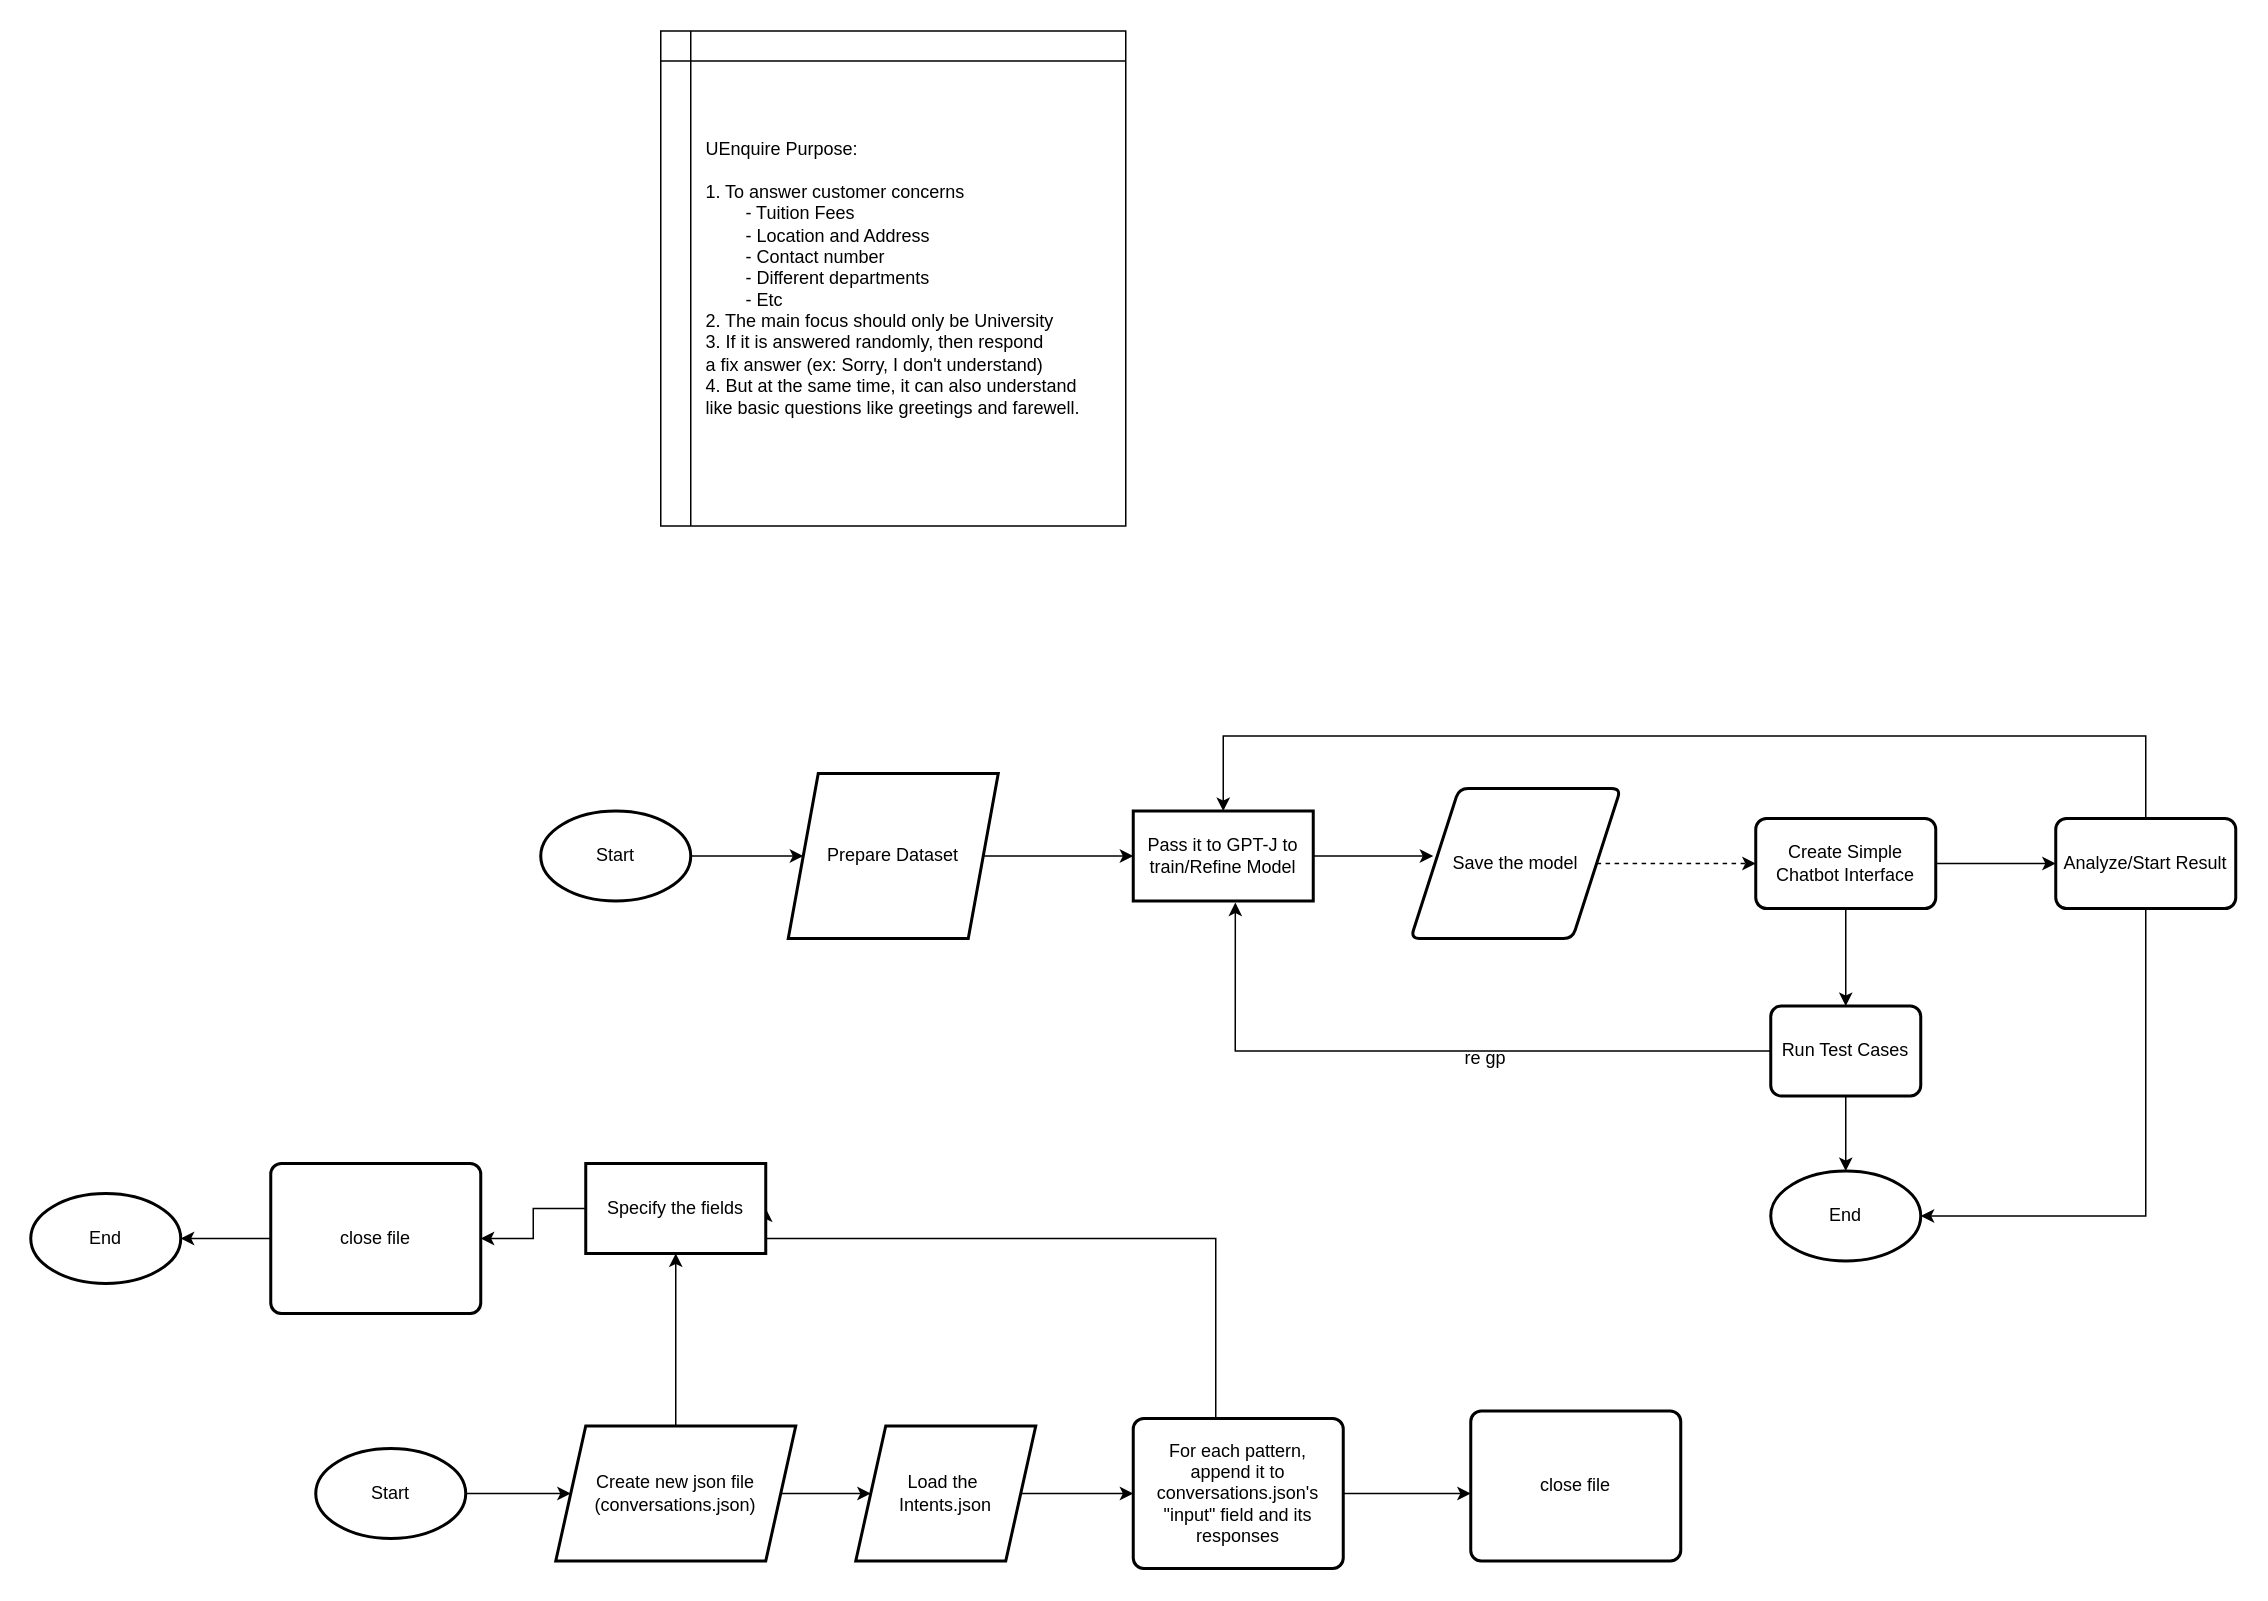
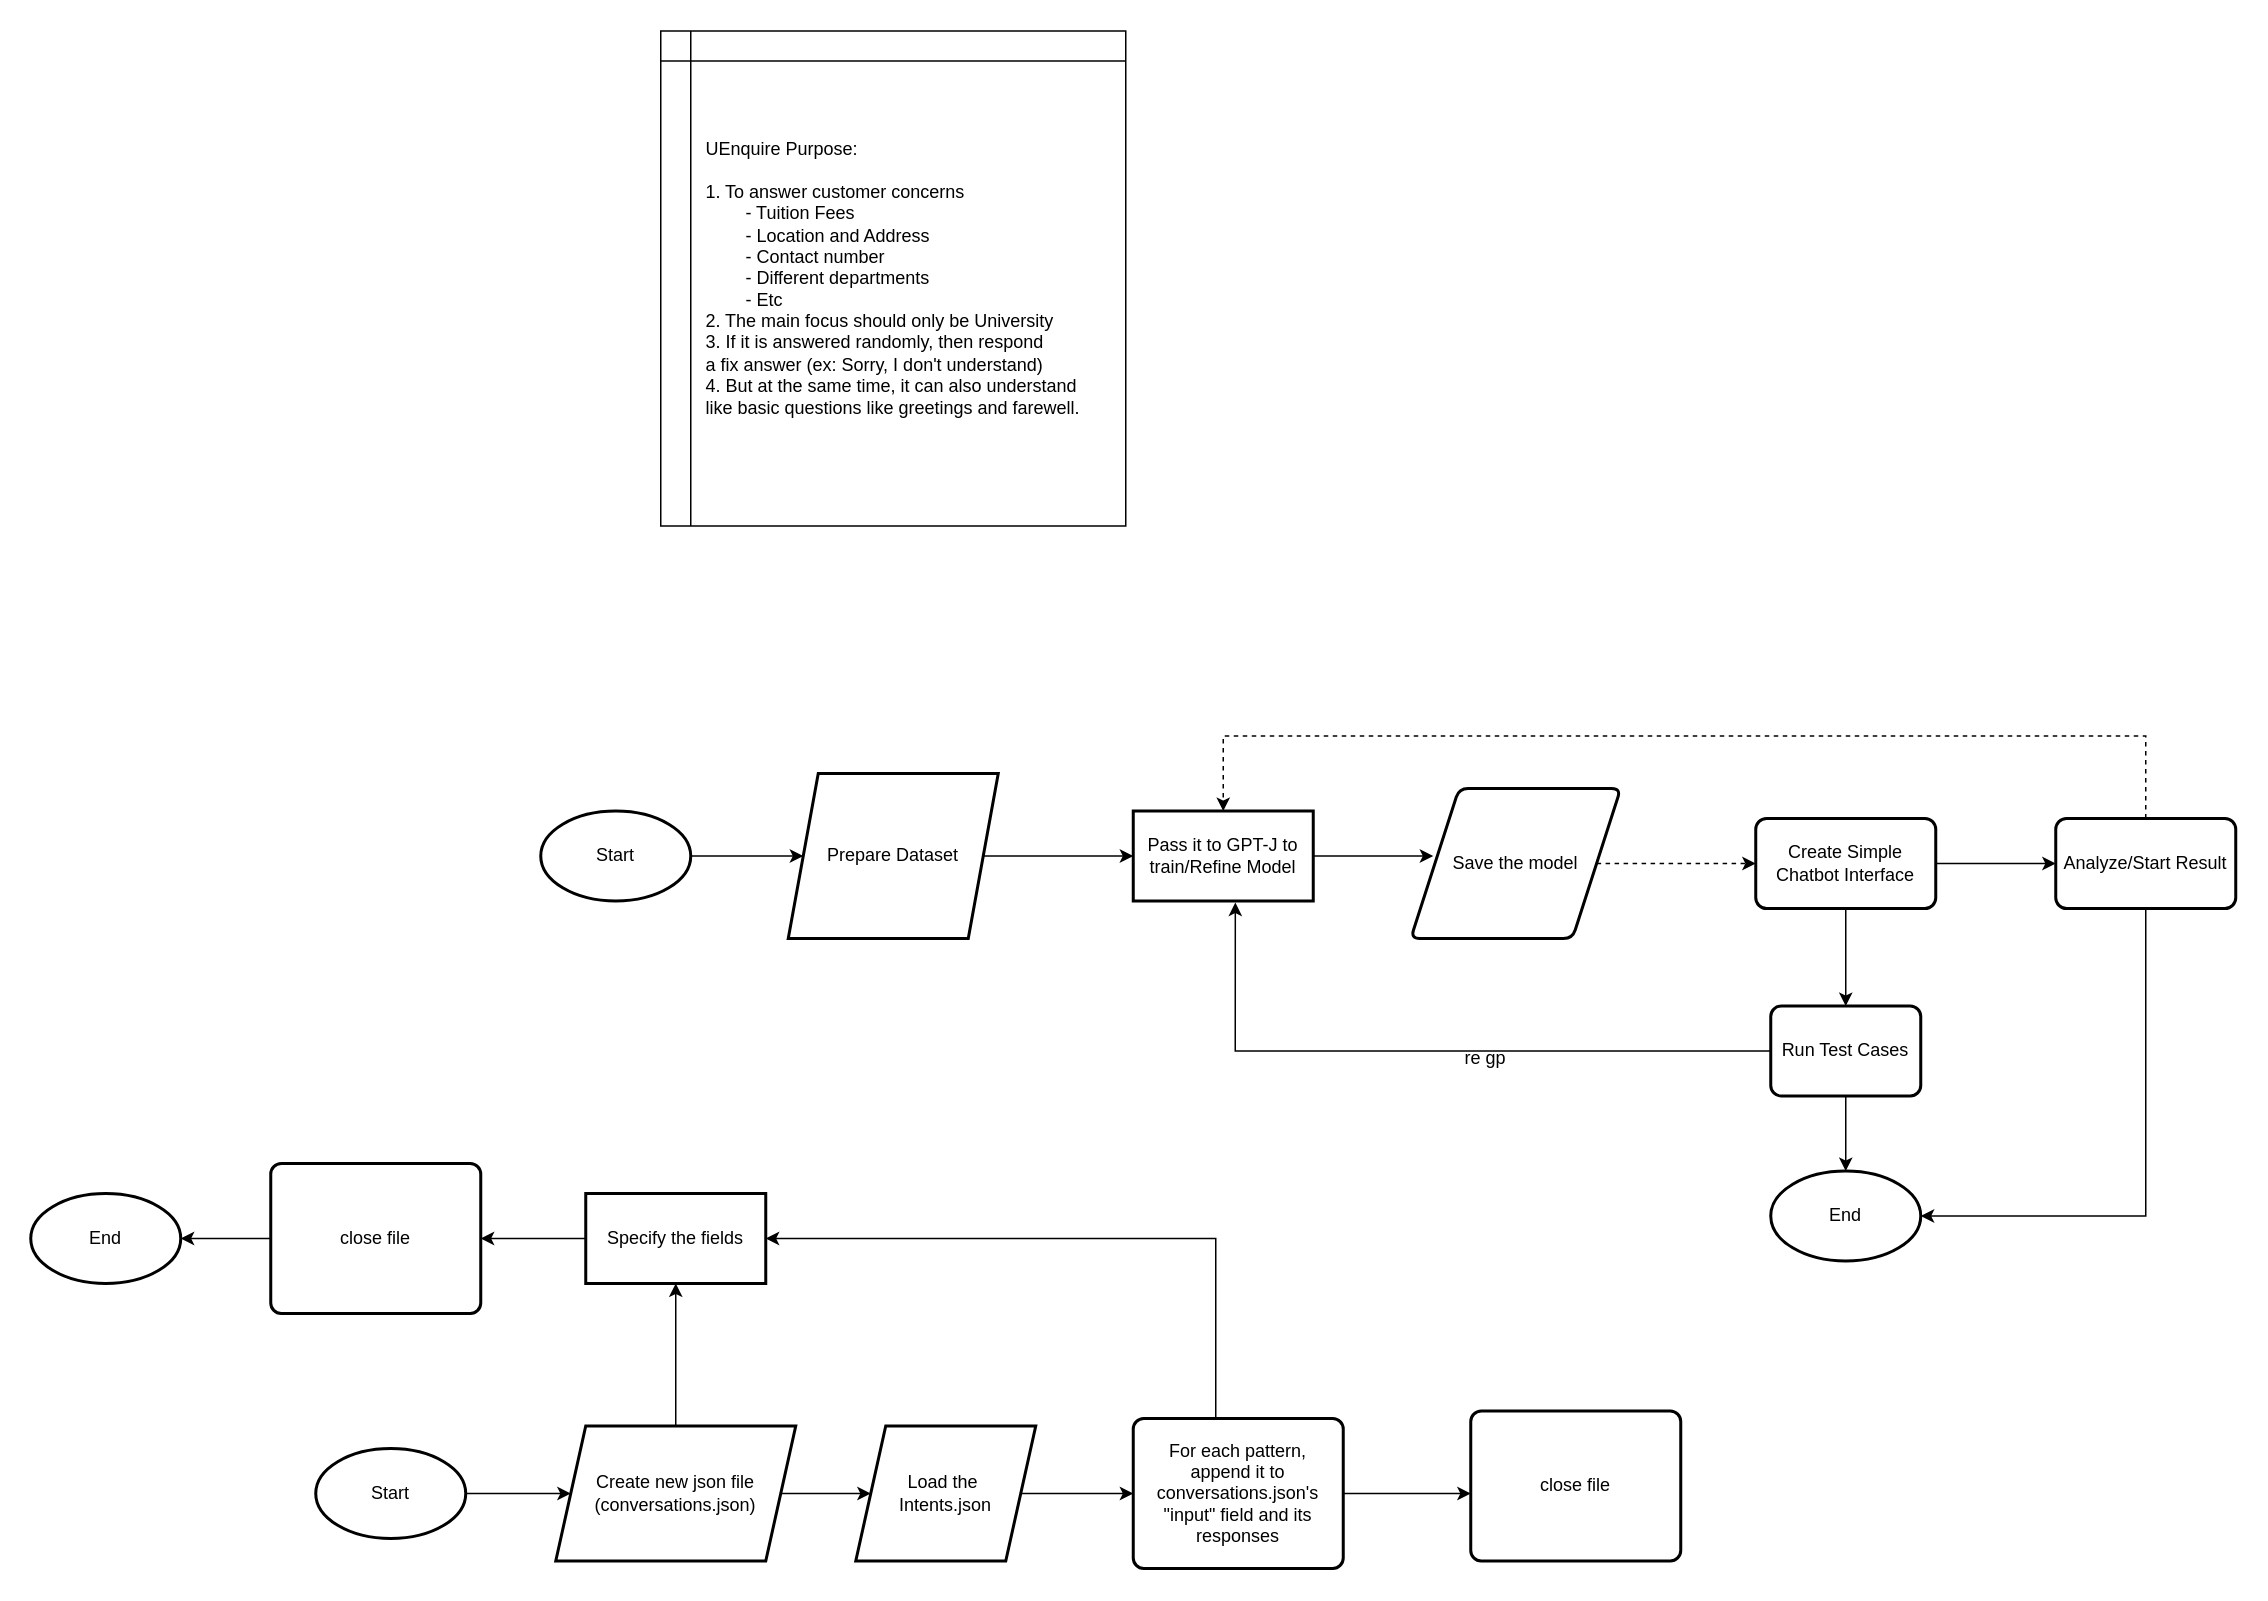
(1692, 736) -> (1692, 736)
(676, 1208) -> (676, 1238)
